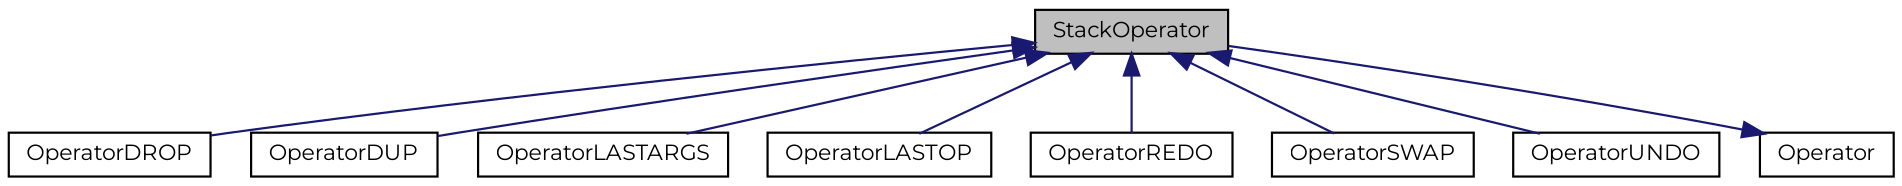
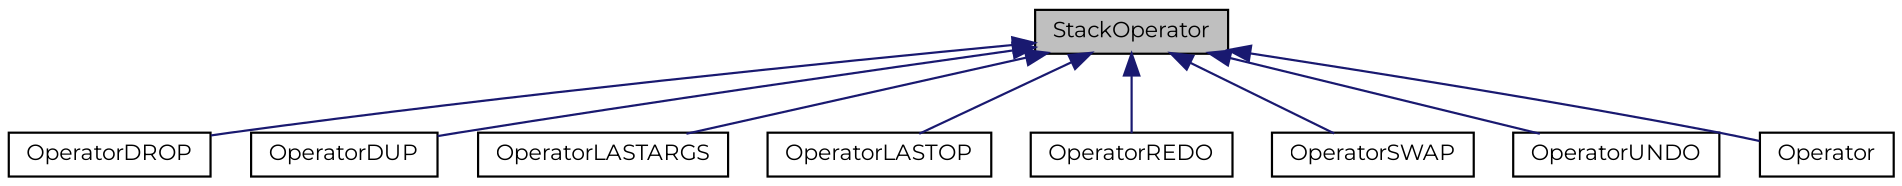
(1486, 85) -> (1506, 94)
